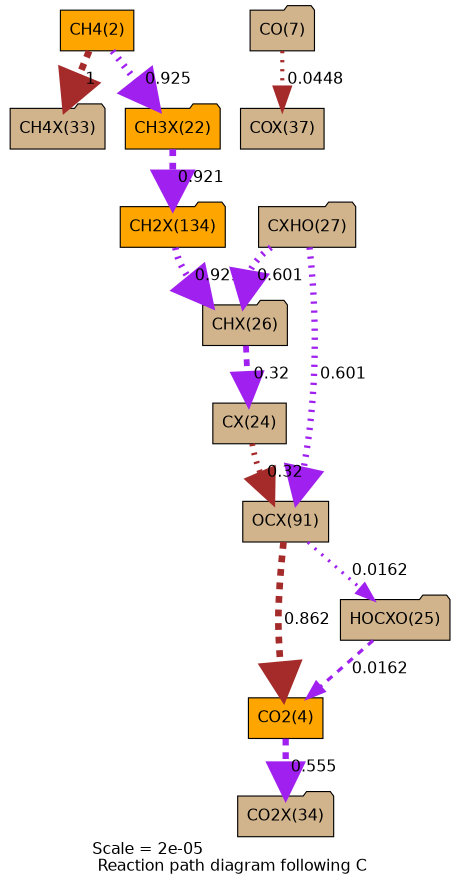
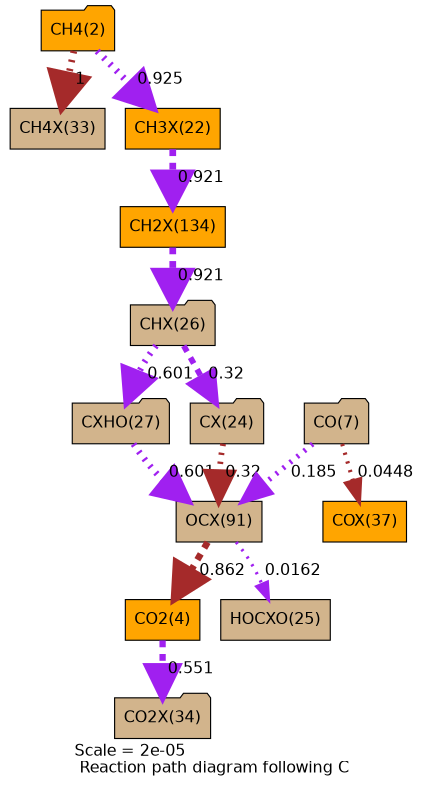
(97, 30) -> (78, 30)
(84, 64) -> (71, 63)
(58, 129) -> (58, 129)
(173, 129) -> (173, 129)
(282, 129) -> (365, 522)
(173, 227) -> (173, 227)
(258, 259) -> (146, 359)
(181, 264) -> (173, 259)
(250, 423) -> (227, 423)
none -> (288, 464)
(395, 620) -> (276, 620)
(347, 664) -> none
(312, 767) -> (189, 669)
